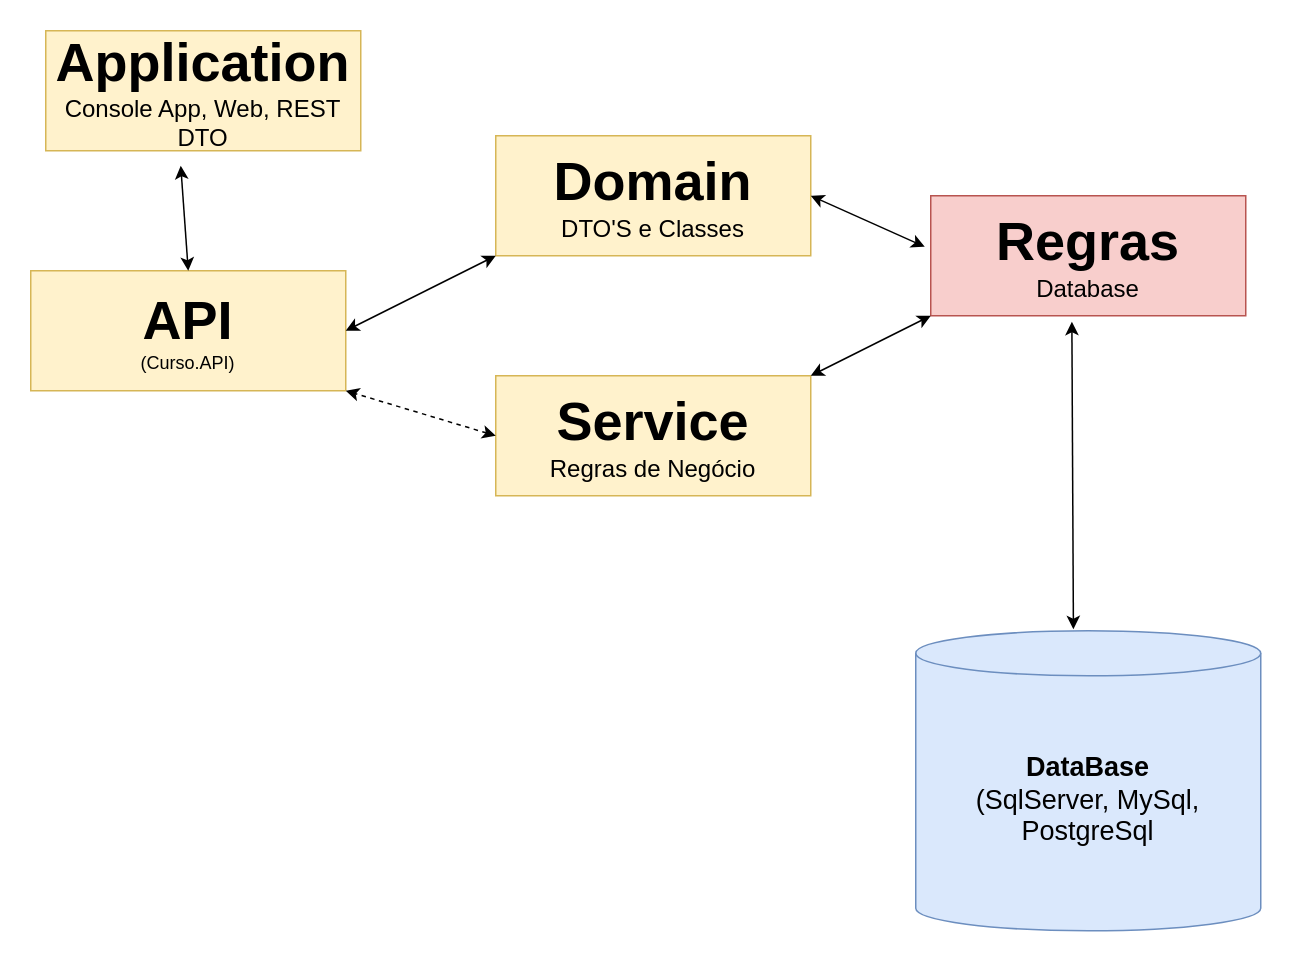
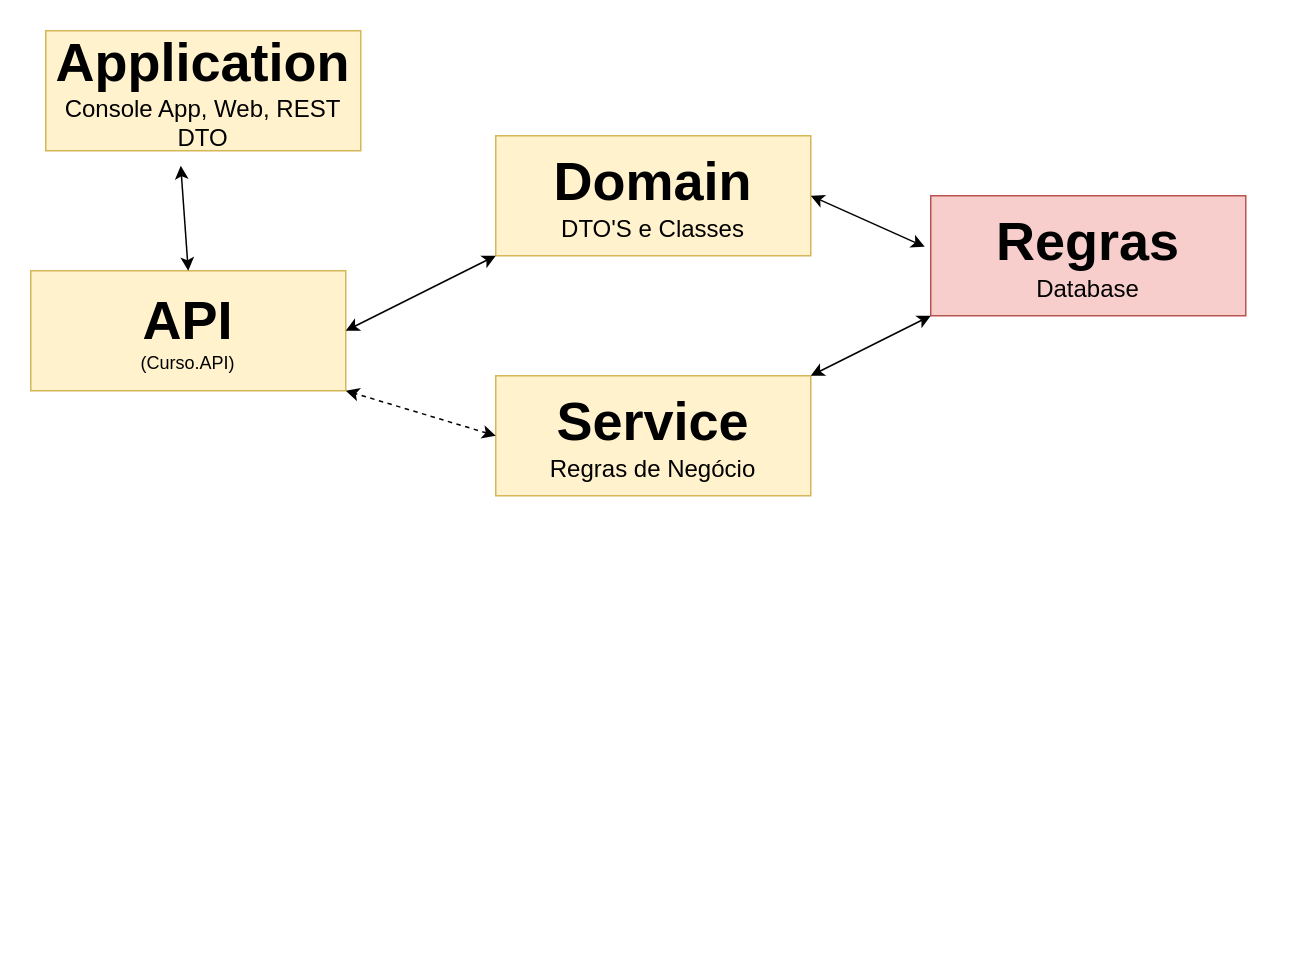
(1073, 476) -> none
(1088, 781) -> none
